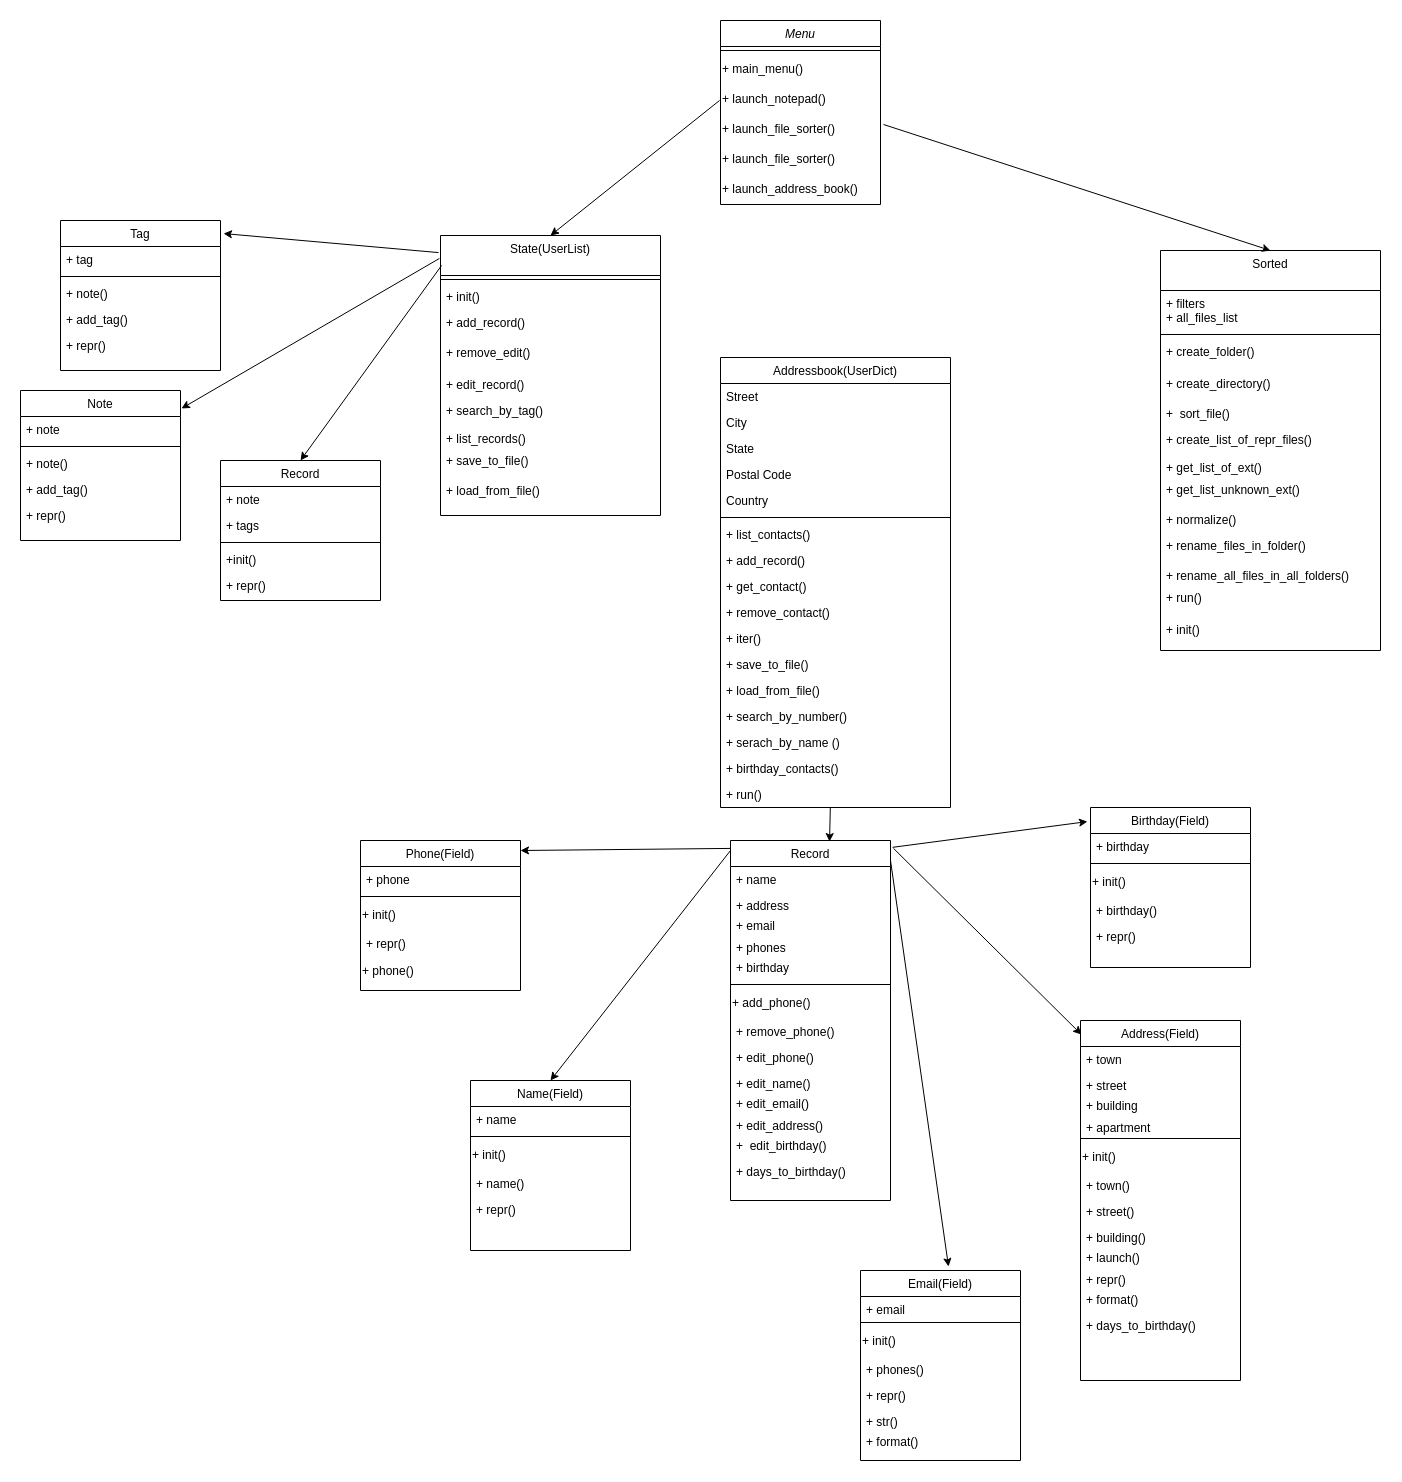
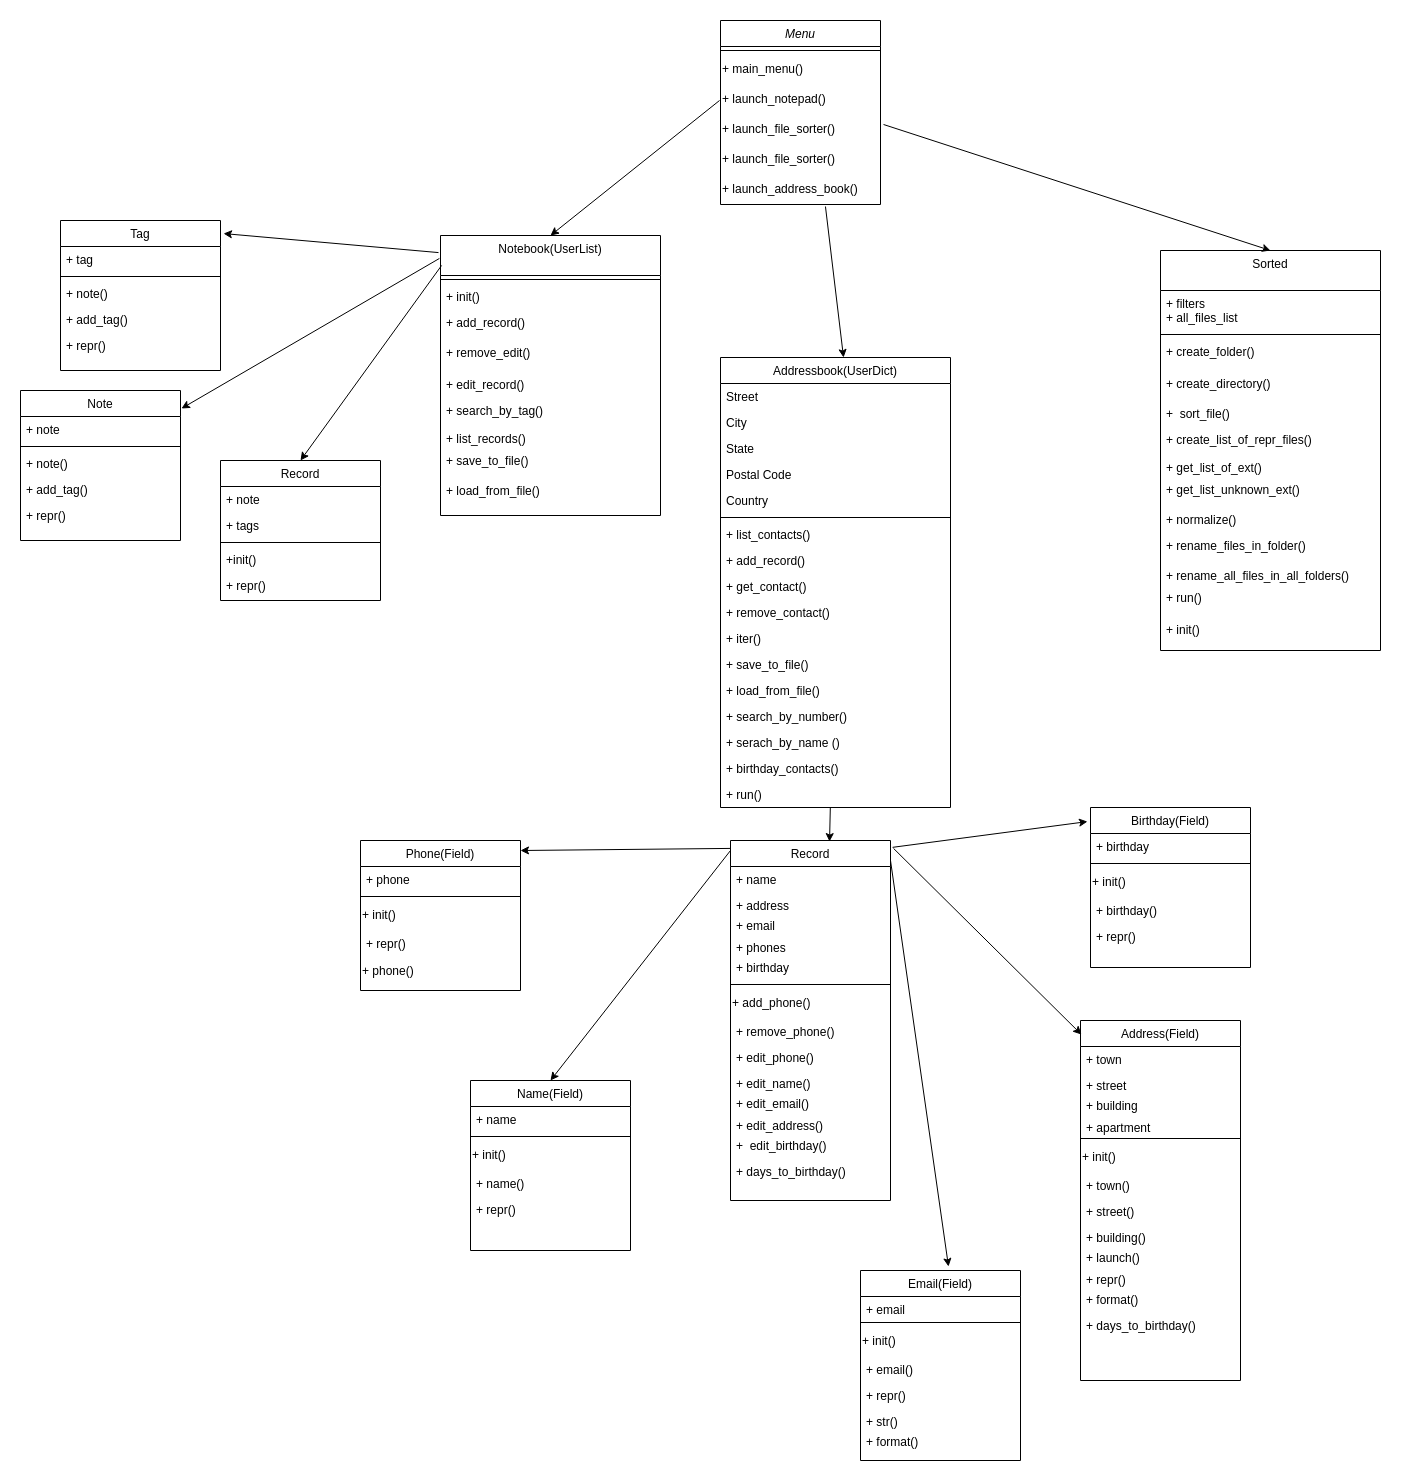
(550, 249) -> (550, 249)
none -> (834, 278)
(898, 1370) -> (892, 1370)
